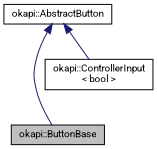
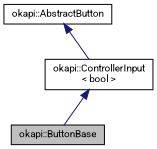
(34, 79) -> (74, 111)
